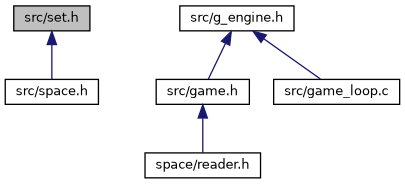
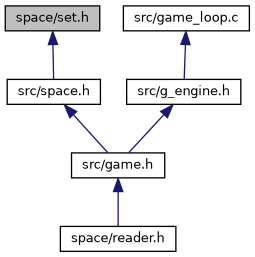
(52, 18) -> (52, 18)
(292, 59) -> (185, 62)
none -> (91, 134)
